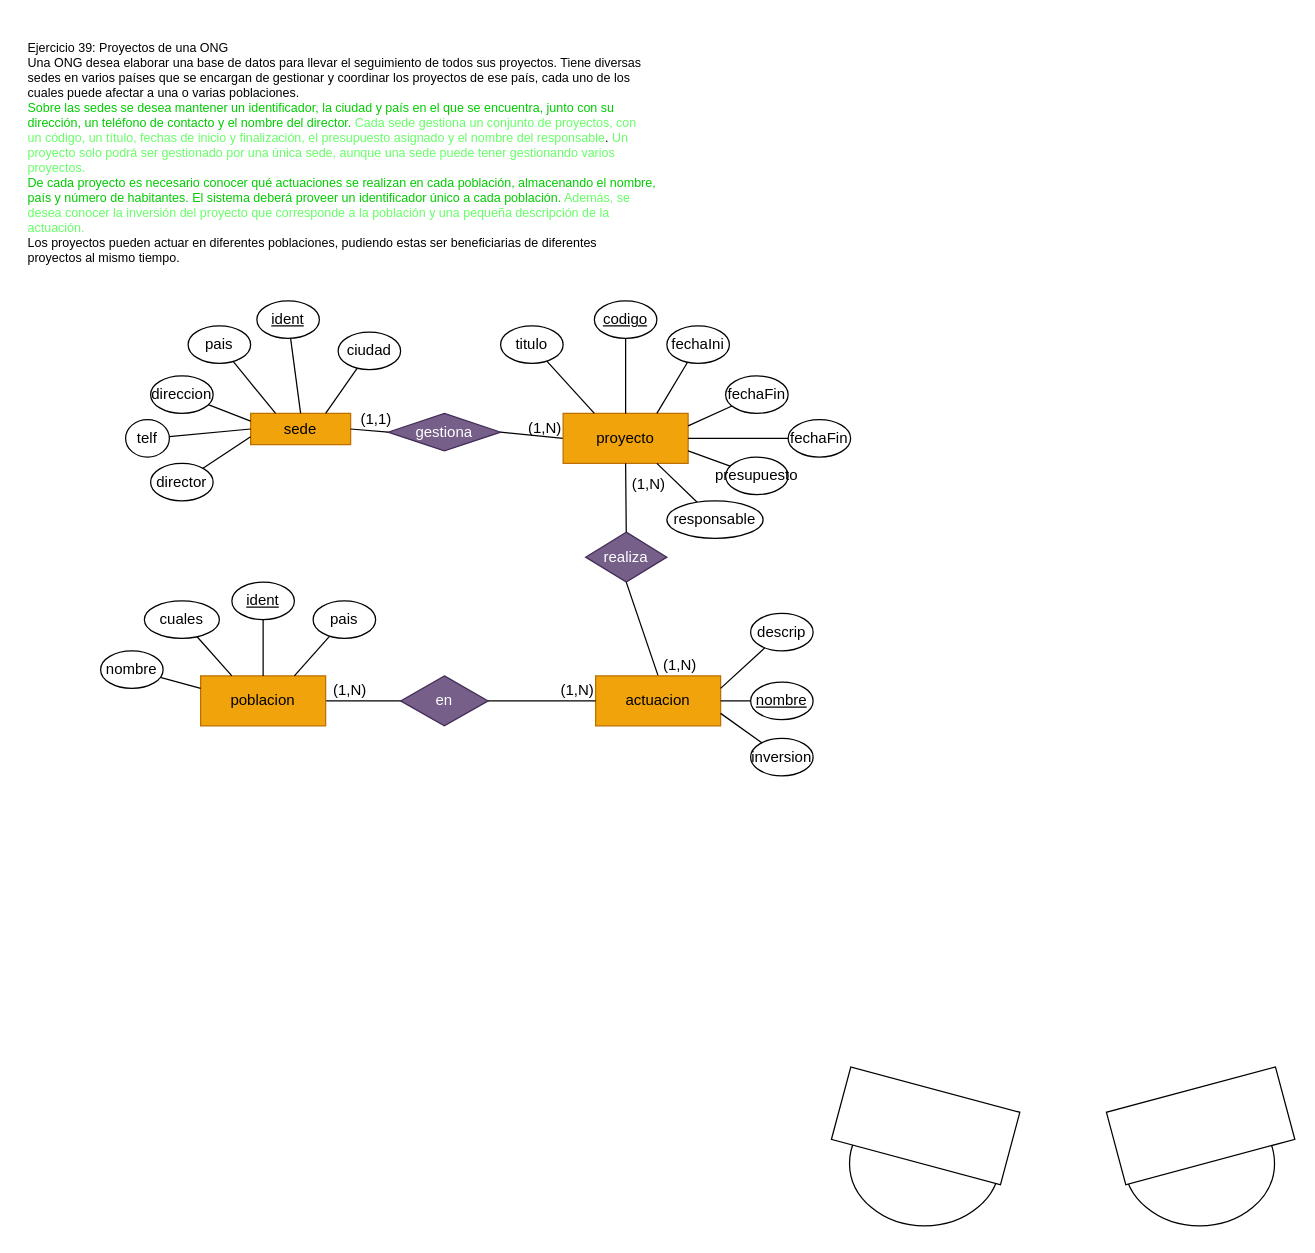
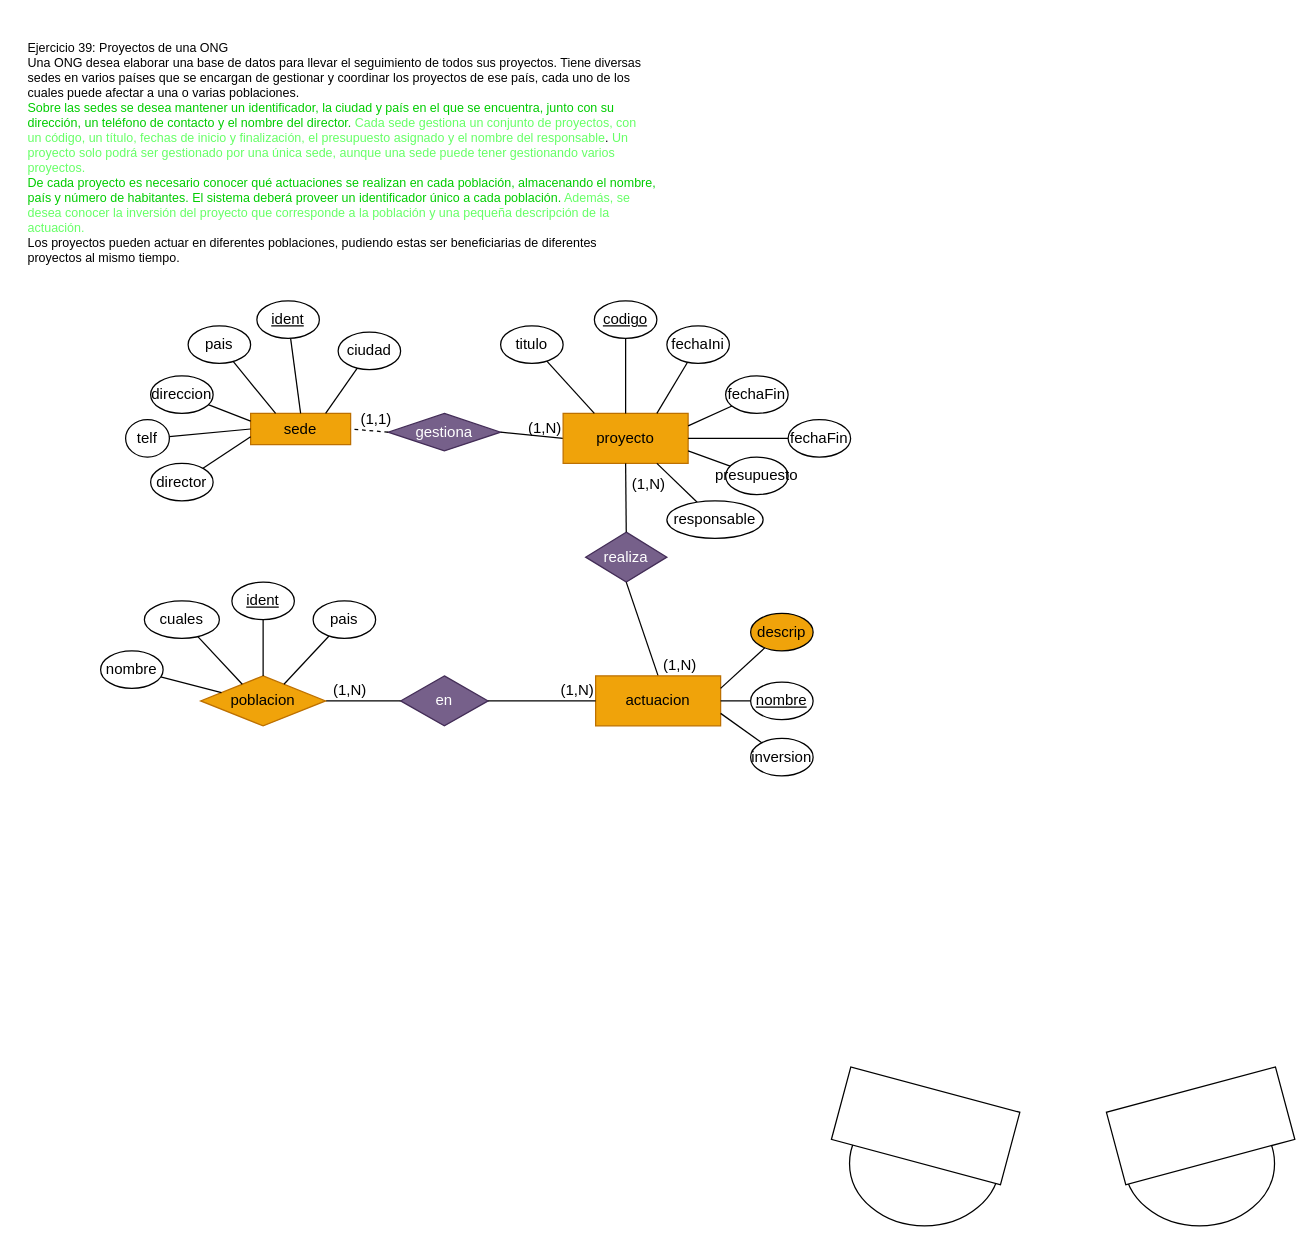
(368, 430) -> (368, 430)
(782, 632) -> (782, 632)
(263, 701) -> (263, 701)
